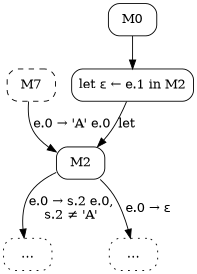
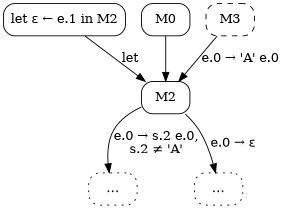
(133, 48) -> (166, 54)
(31, 85) -> (230, 20)
